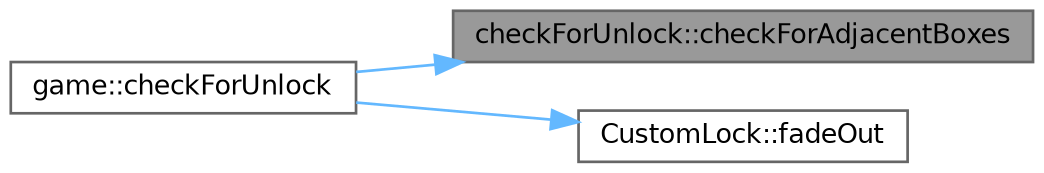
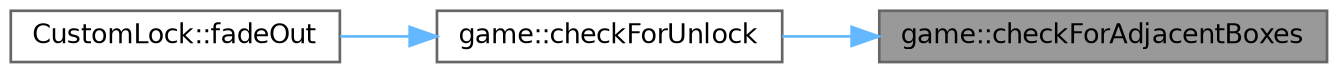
(743, 36) -> (1103, 36)
(453, 111) -> (375, 36)
